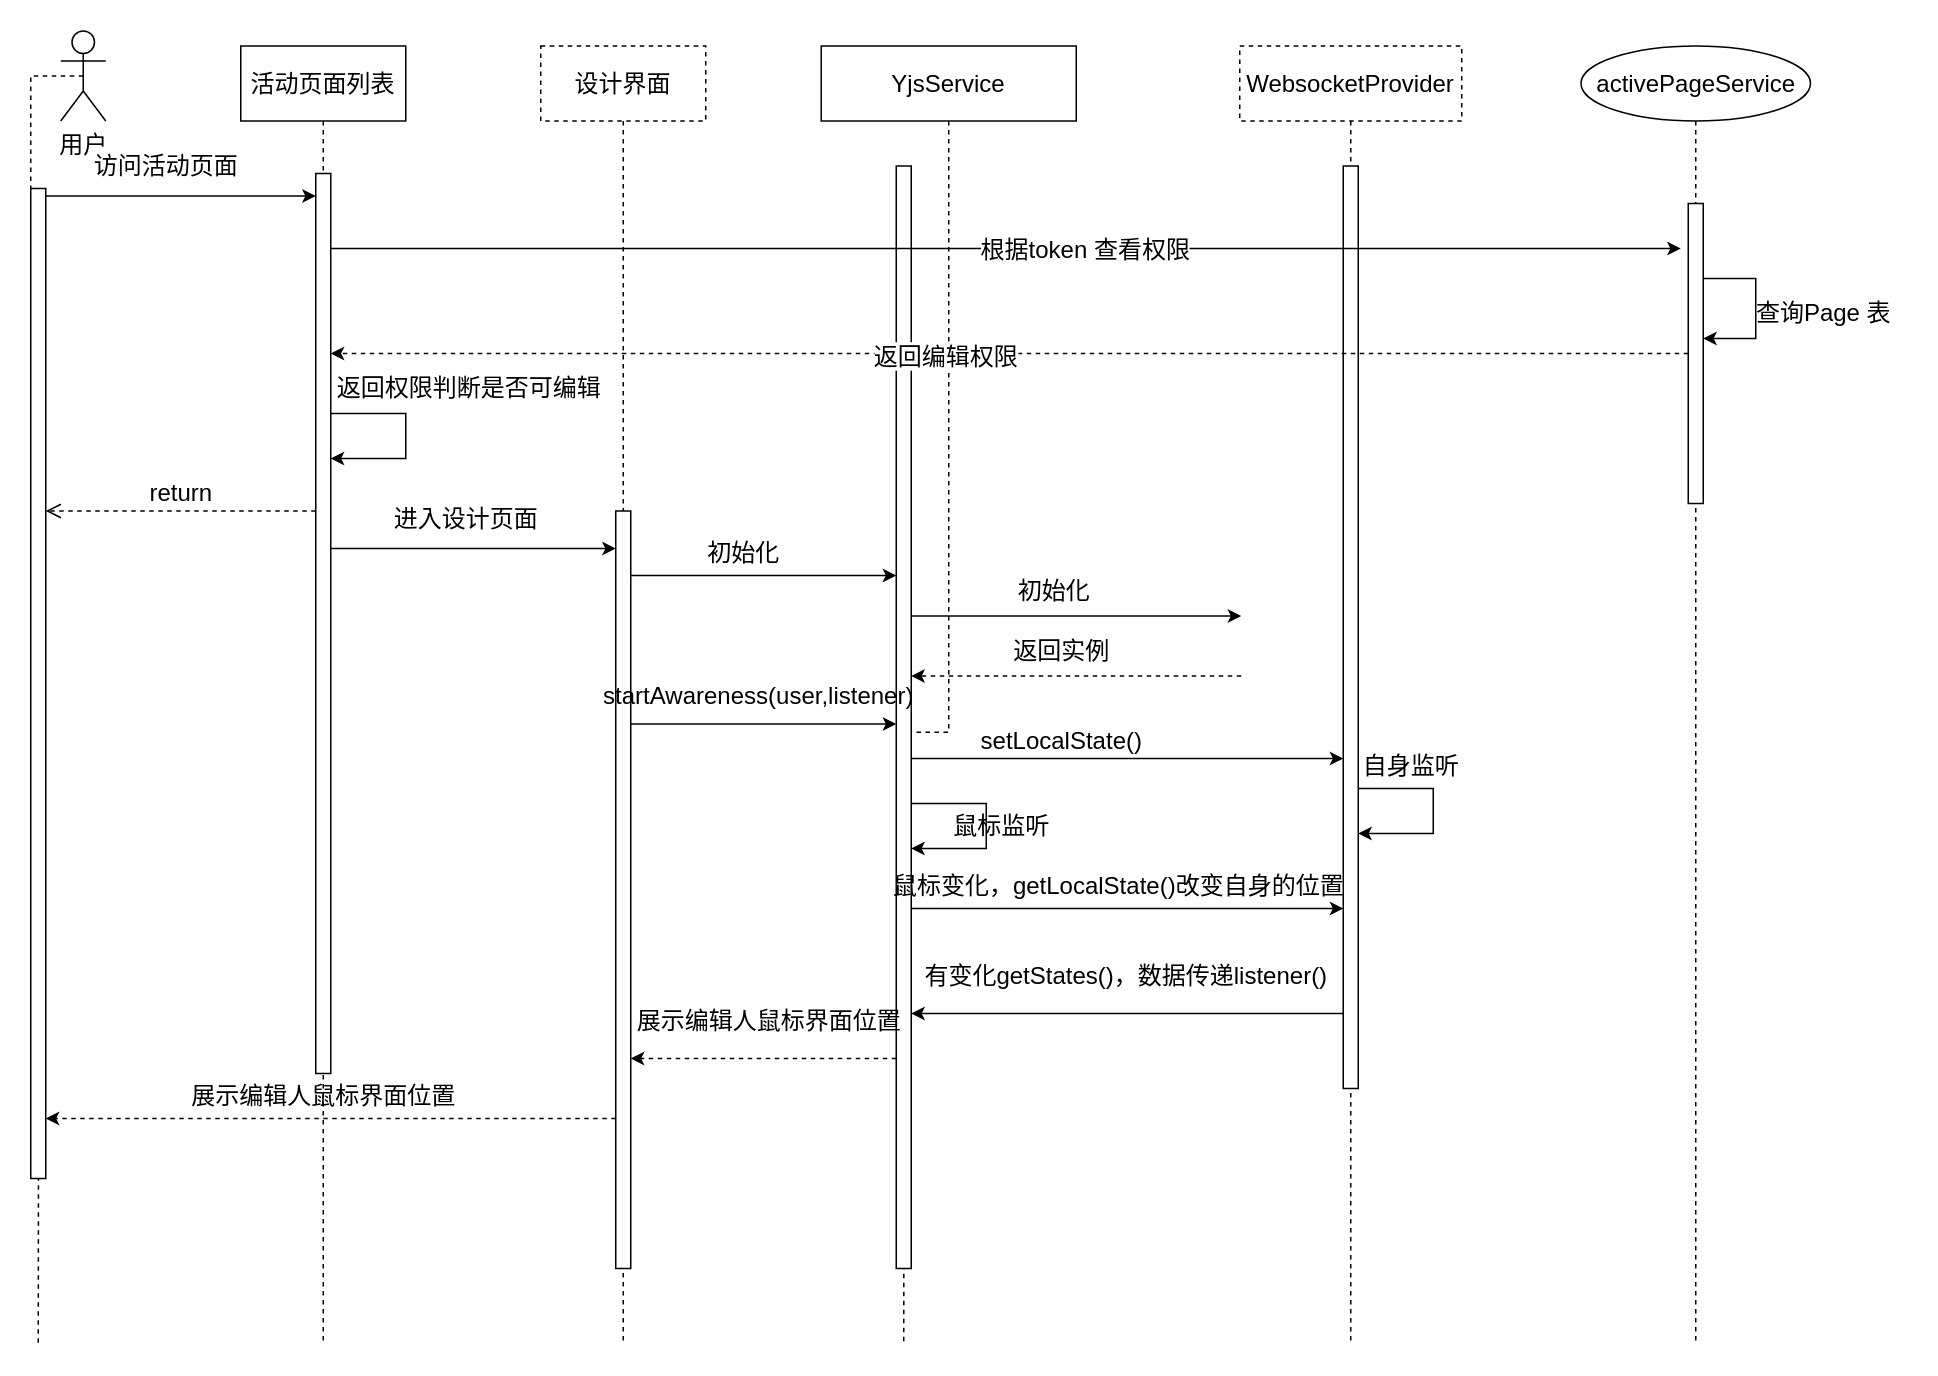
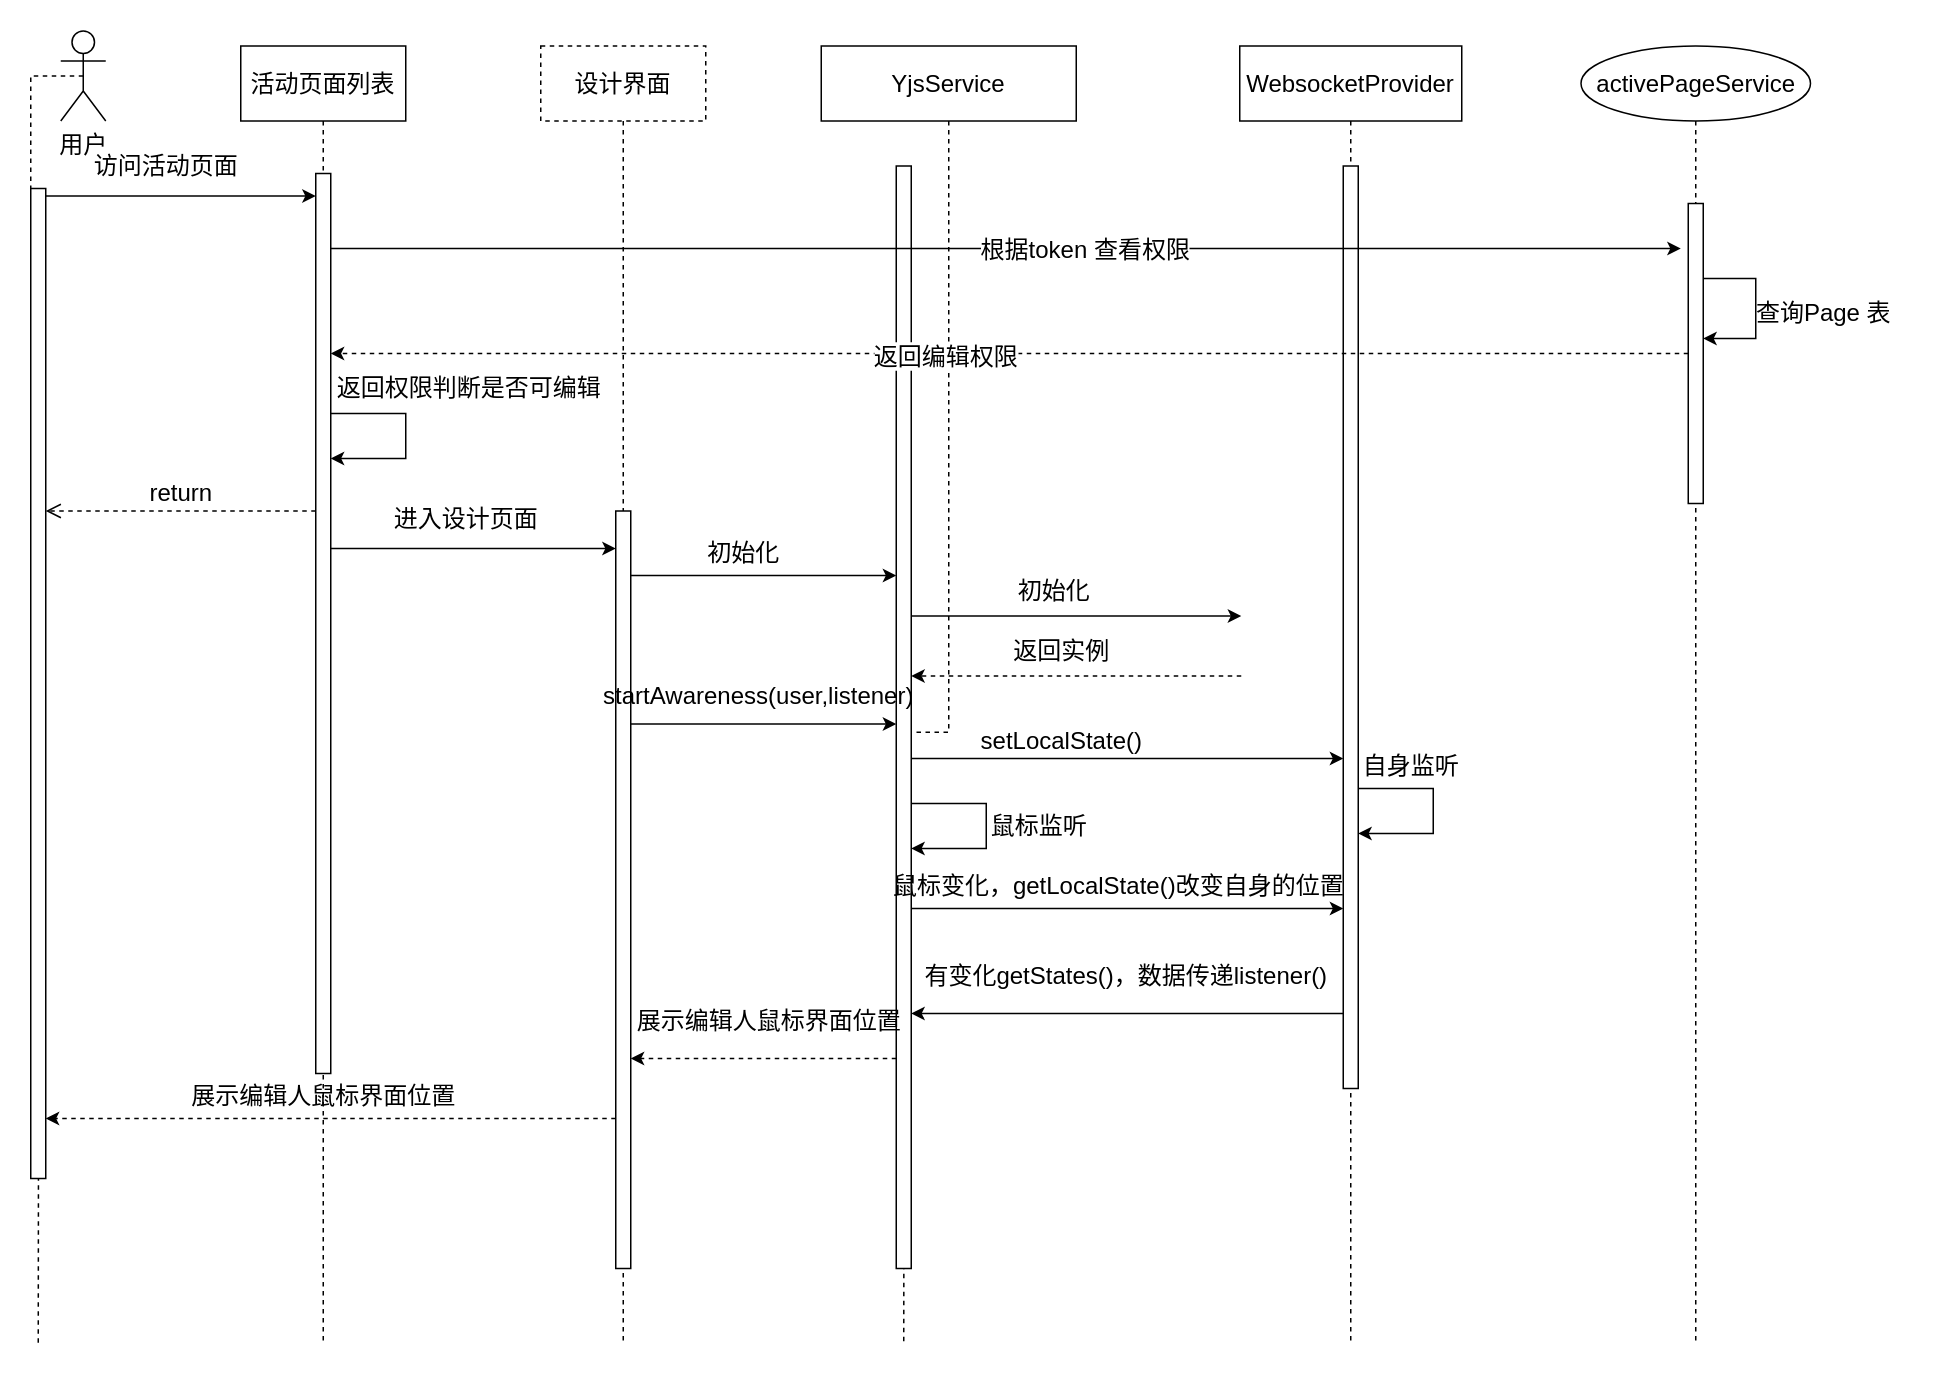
(1351, 83) -> (1351, 83)
(1001, 826) -> (1039, 826)
